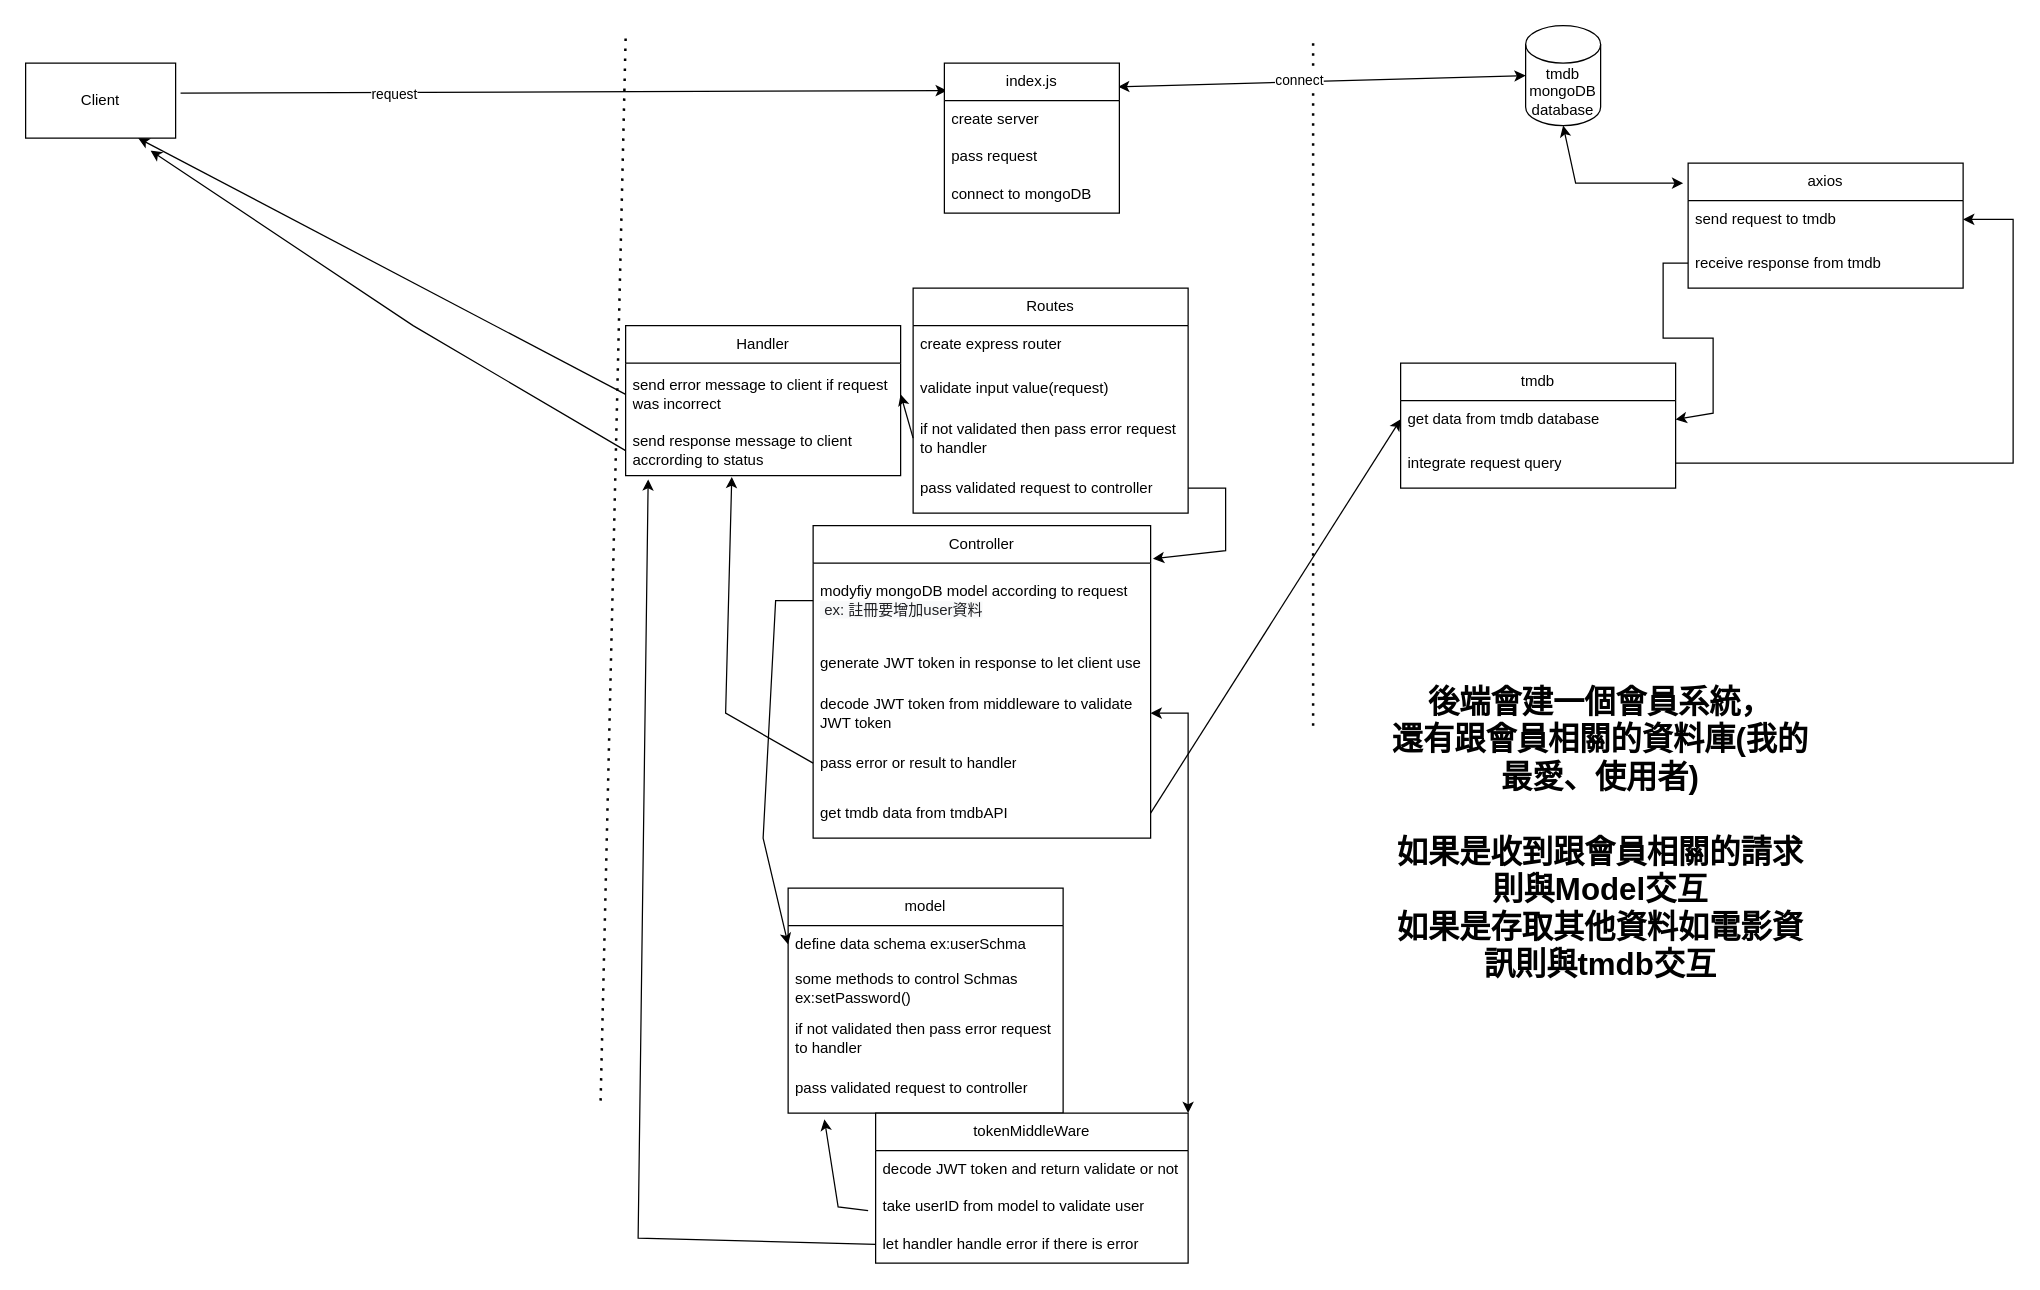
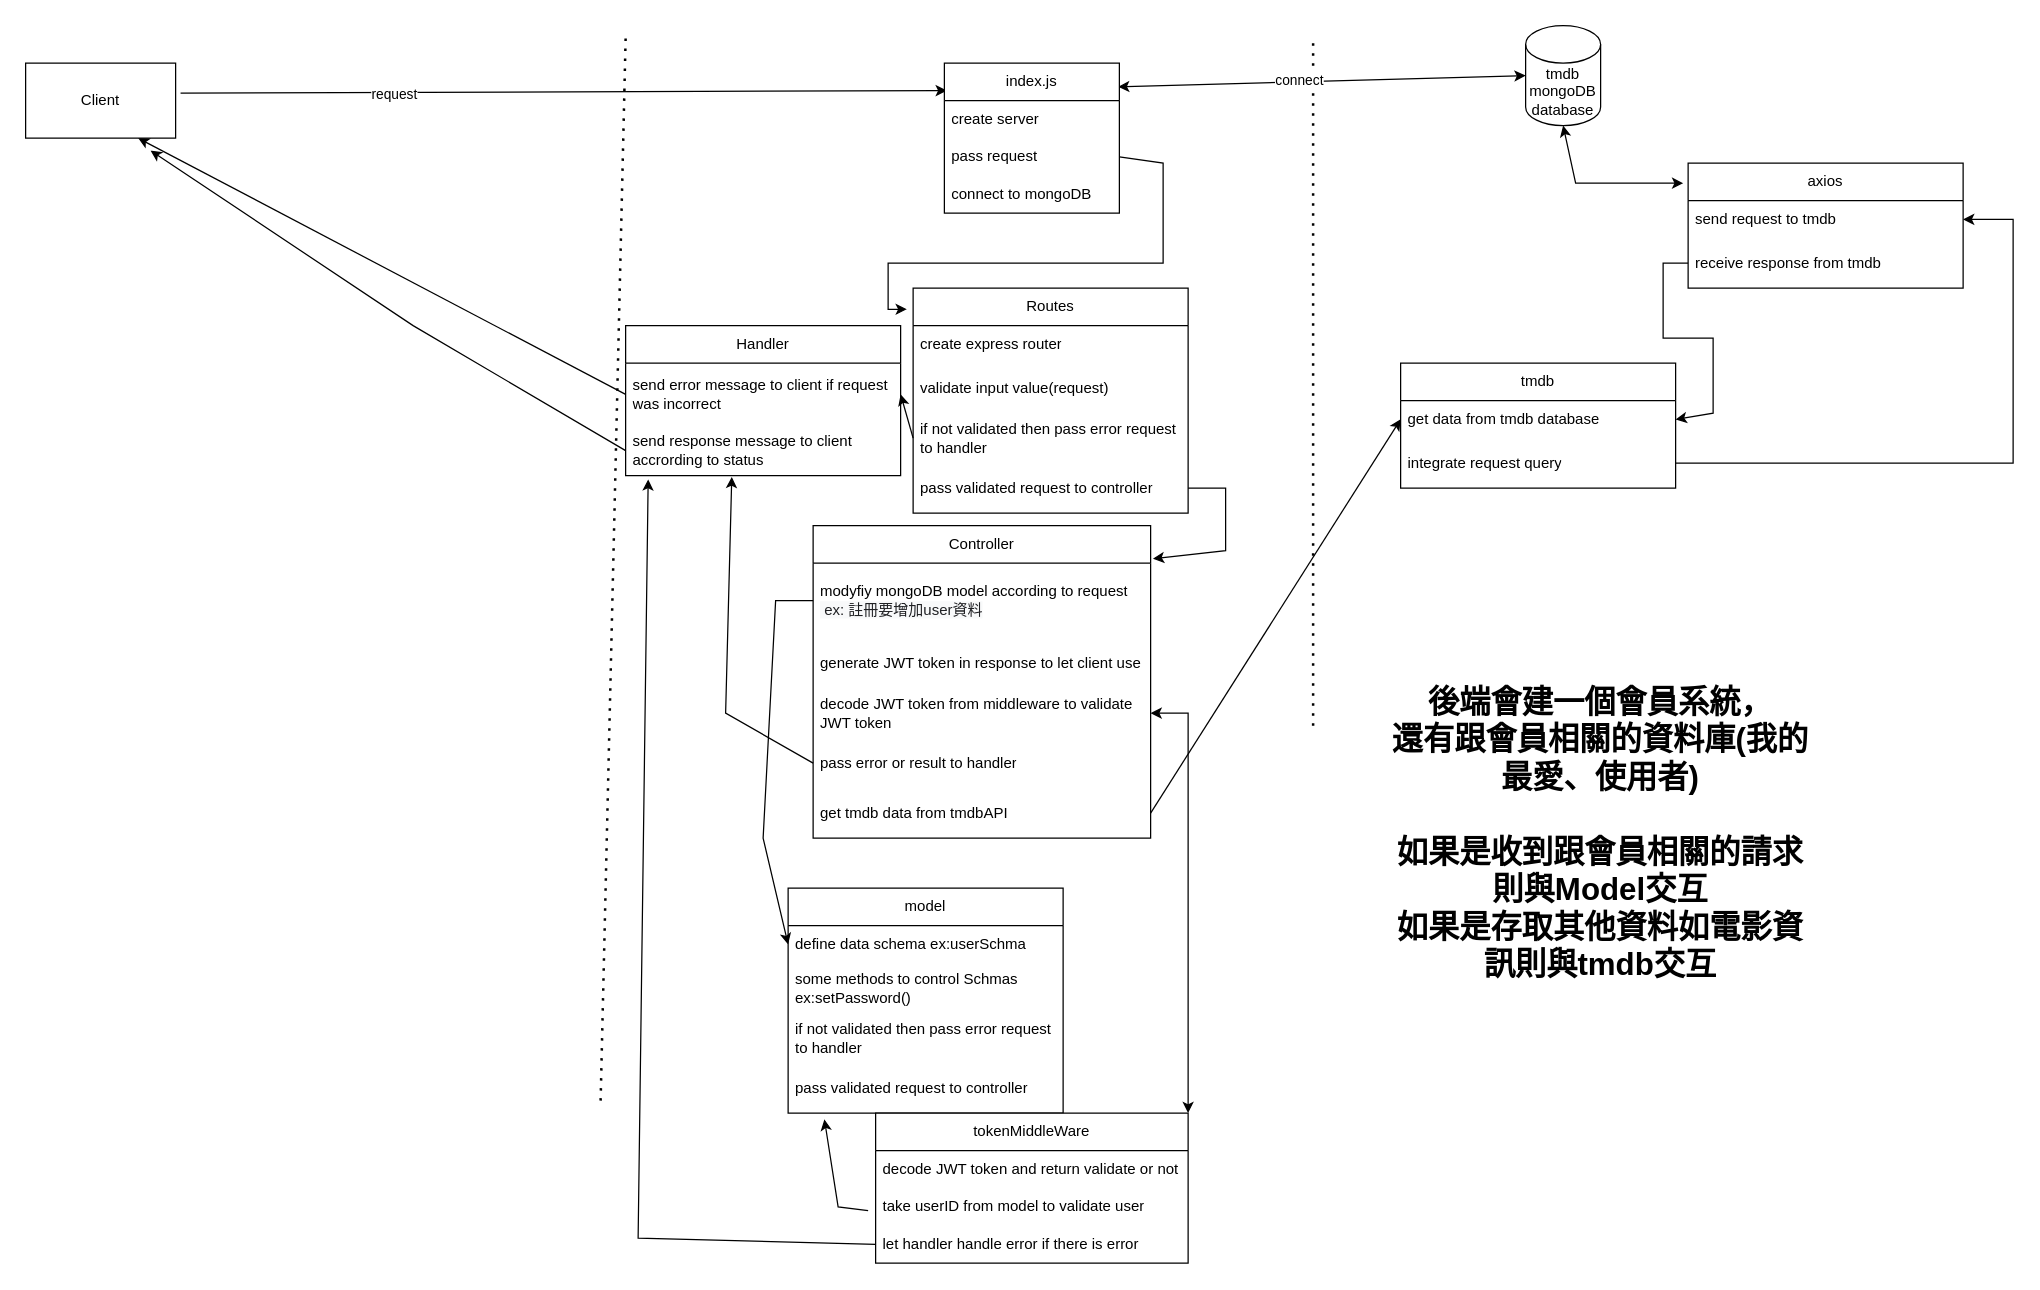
none -> (1069, 263)
